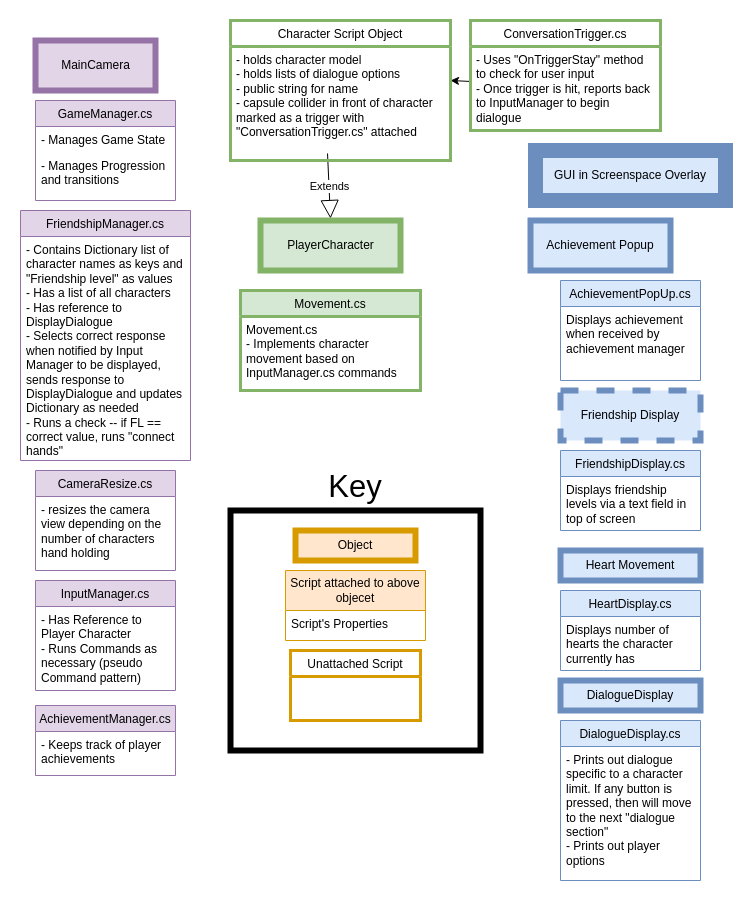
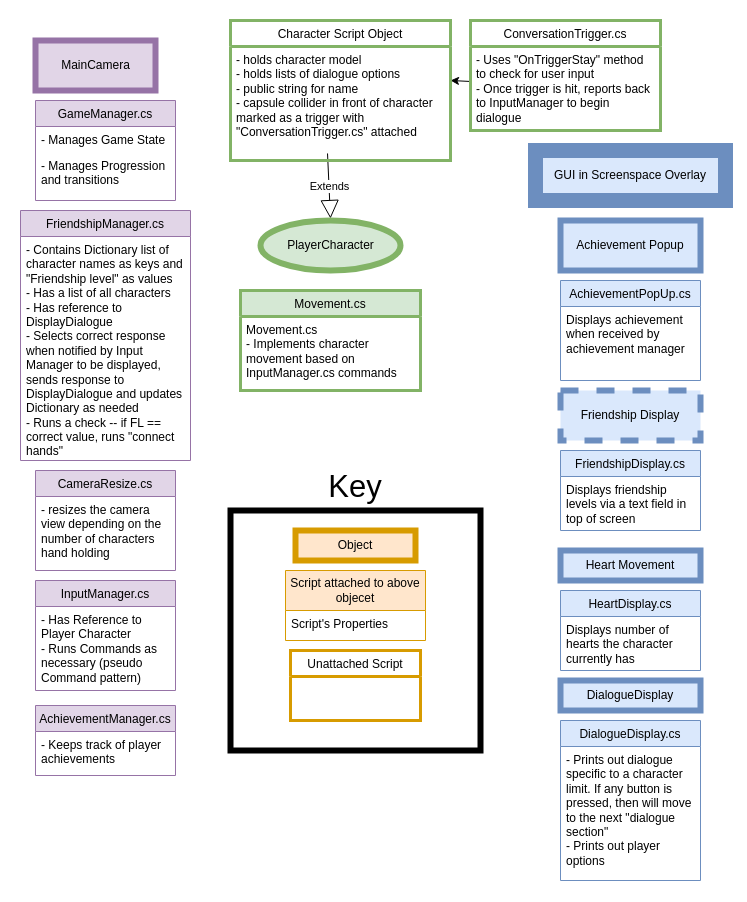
(331, 246) -> (331, 246)
(601, 246) -> (631, 246)
